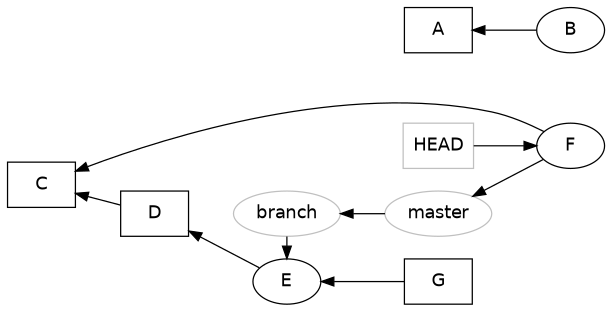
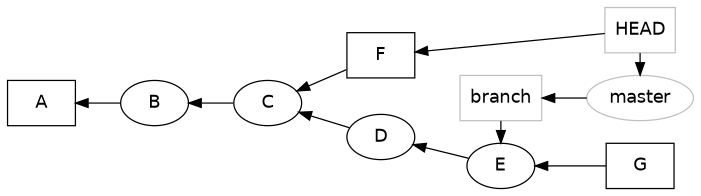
none -> (217, 103)
(571, 146) -> (381, 55)
(514, 175) -> (640, 58)
(41, 185) -> (268, 103)
(155, 214) -> (381, 137)
(287, 214) -> (501, 98)
